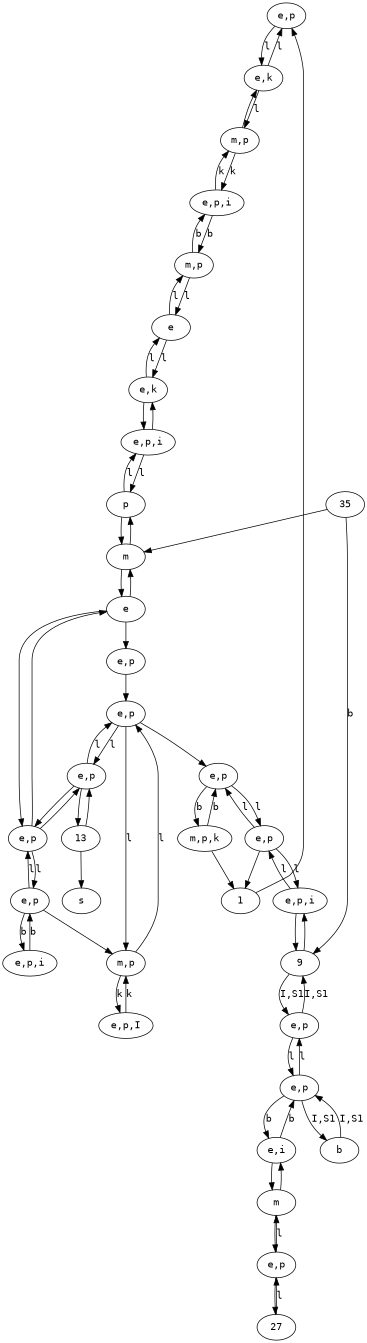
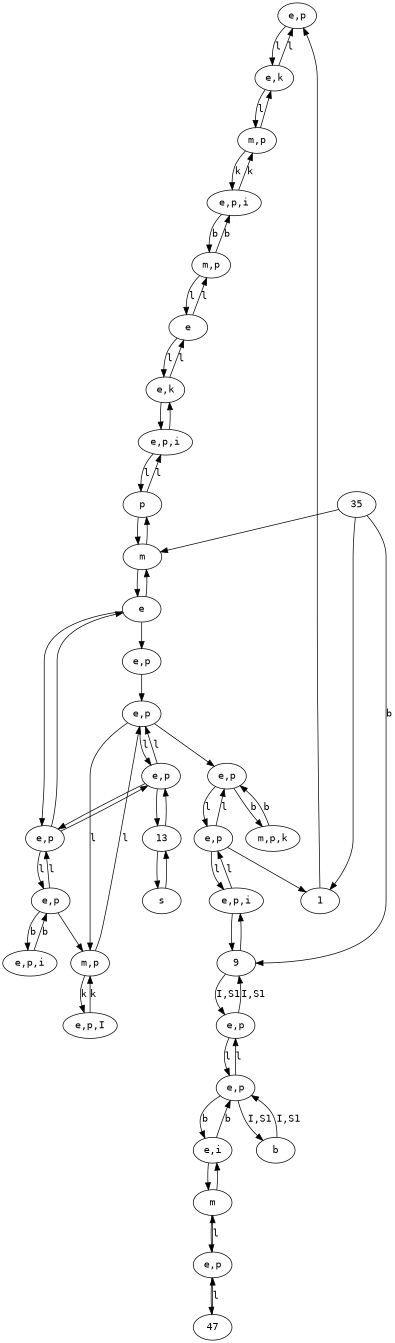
(221, 867) -> (353, 703)
none -> (167, 873)
(276, 1327) -> (213, 1327)
